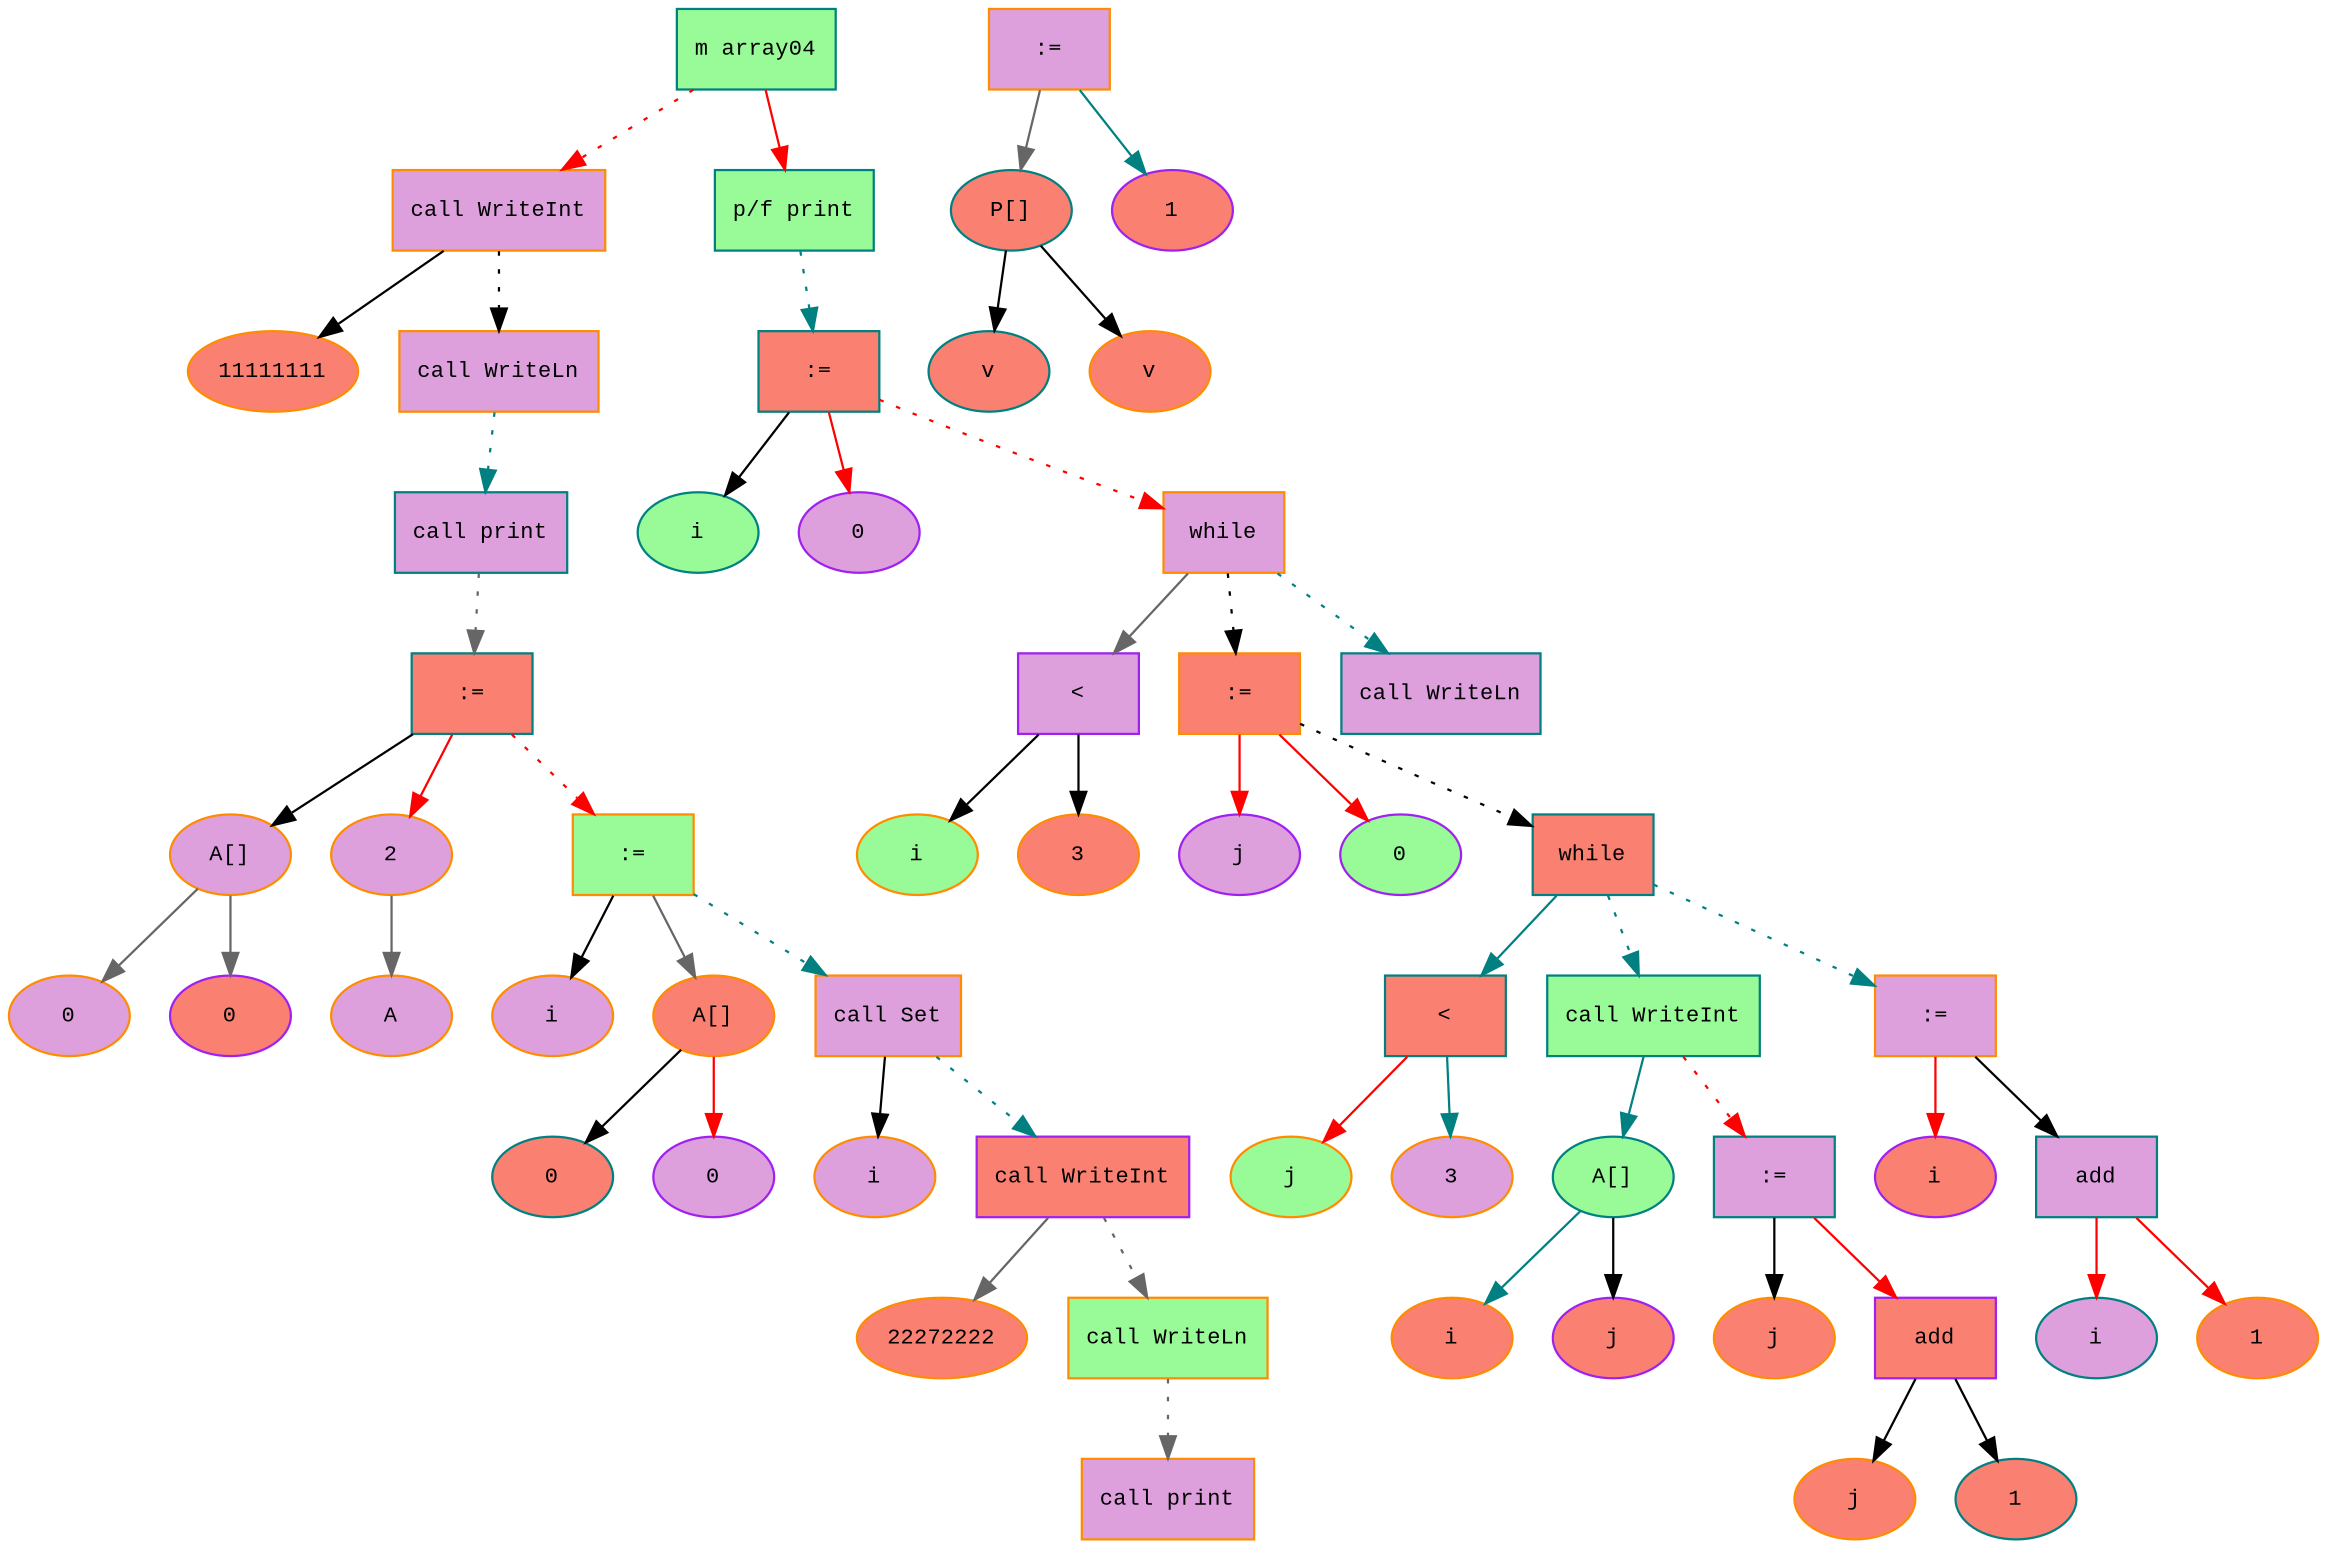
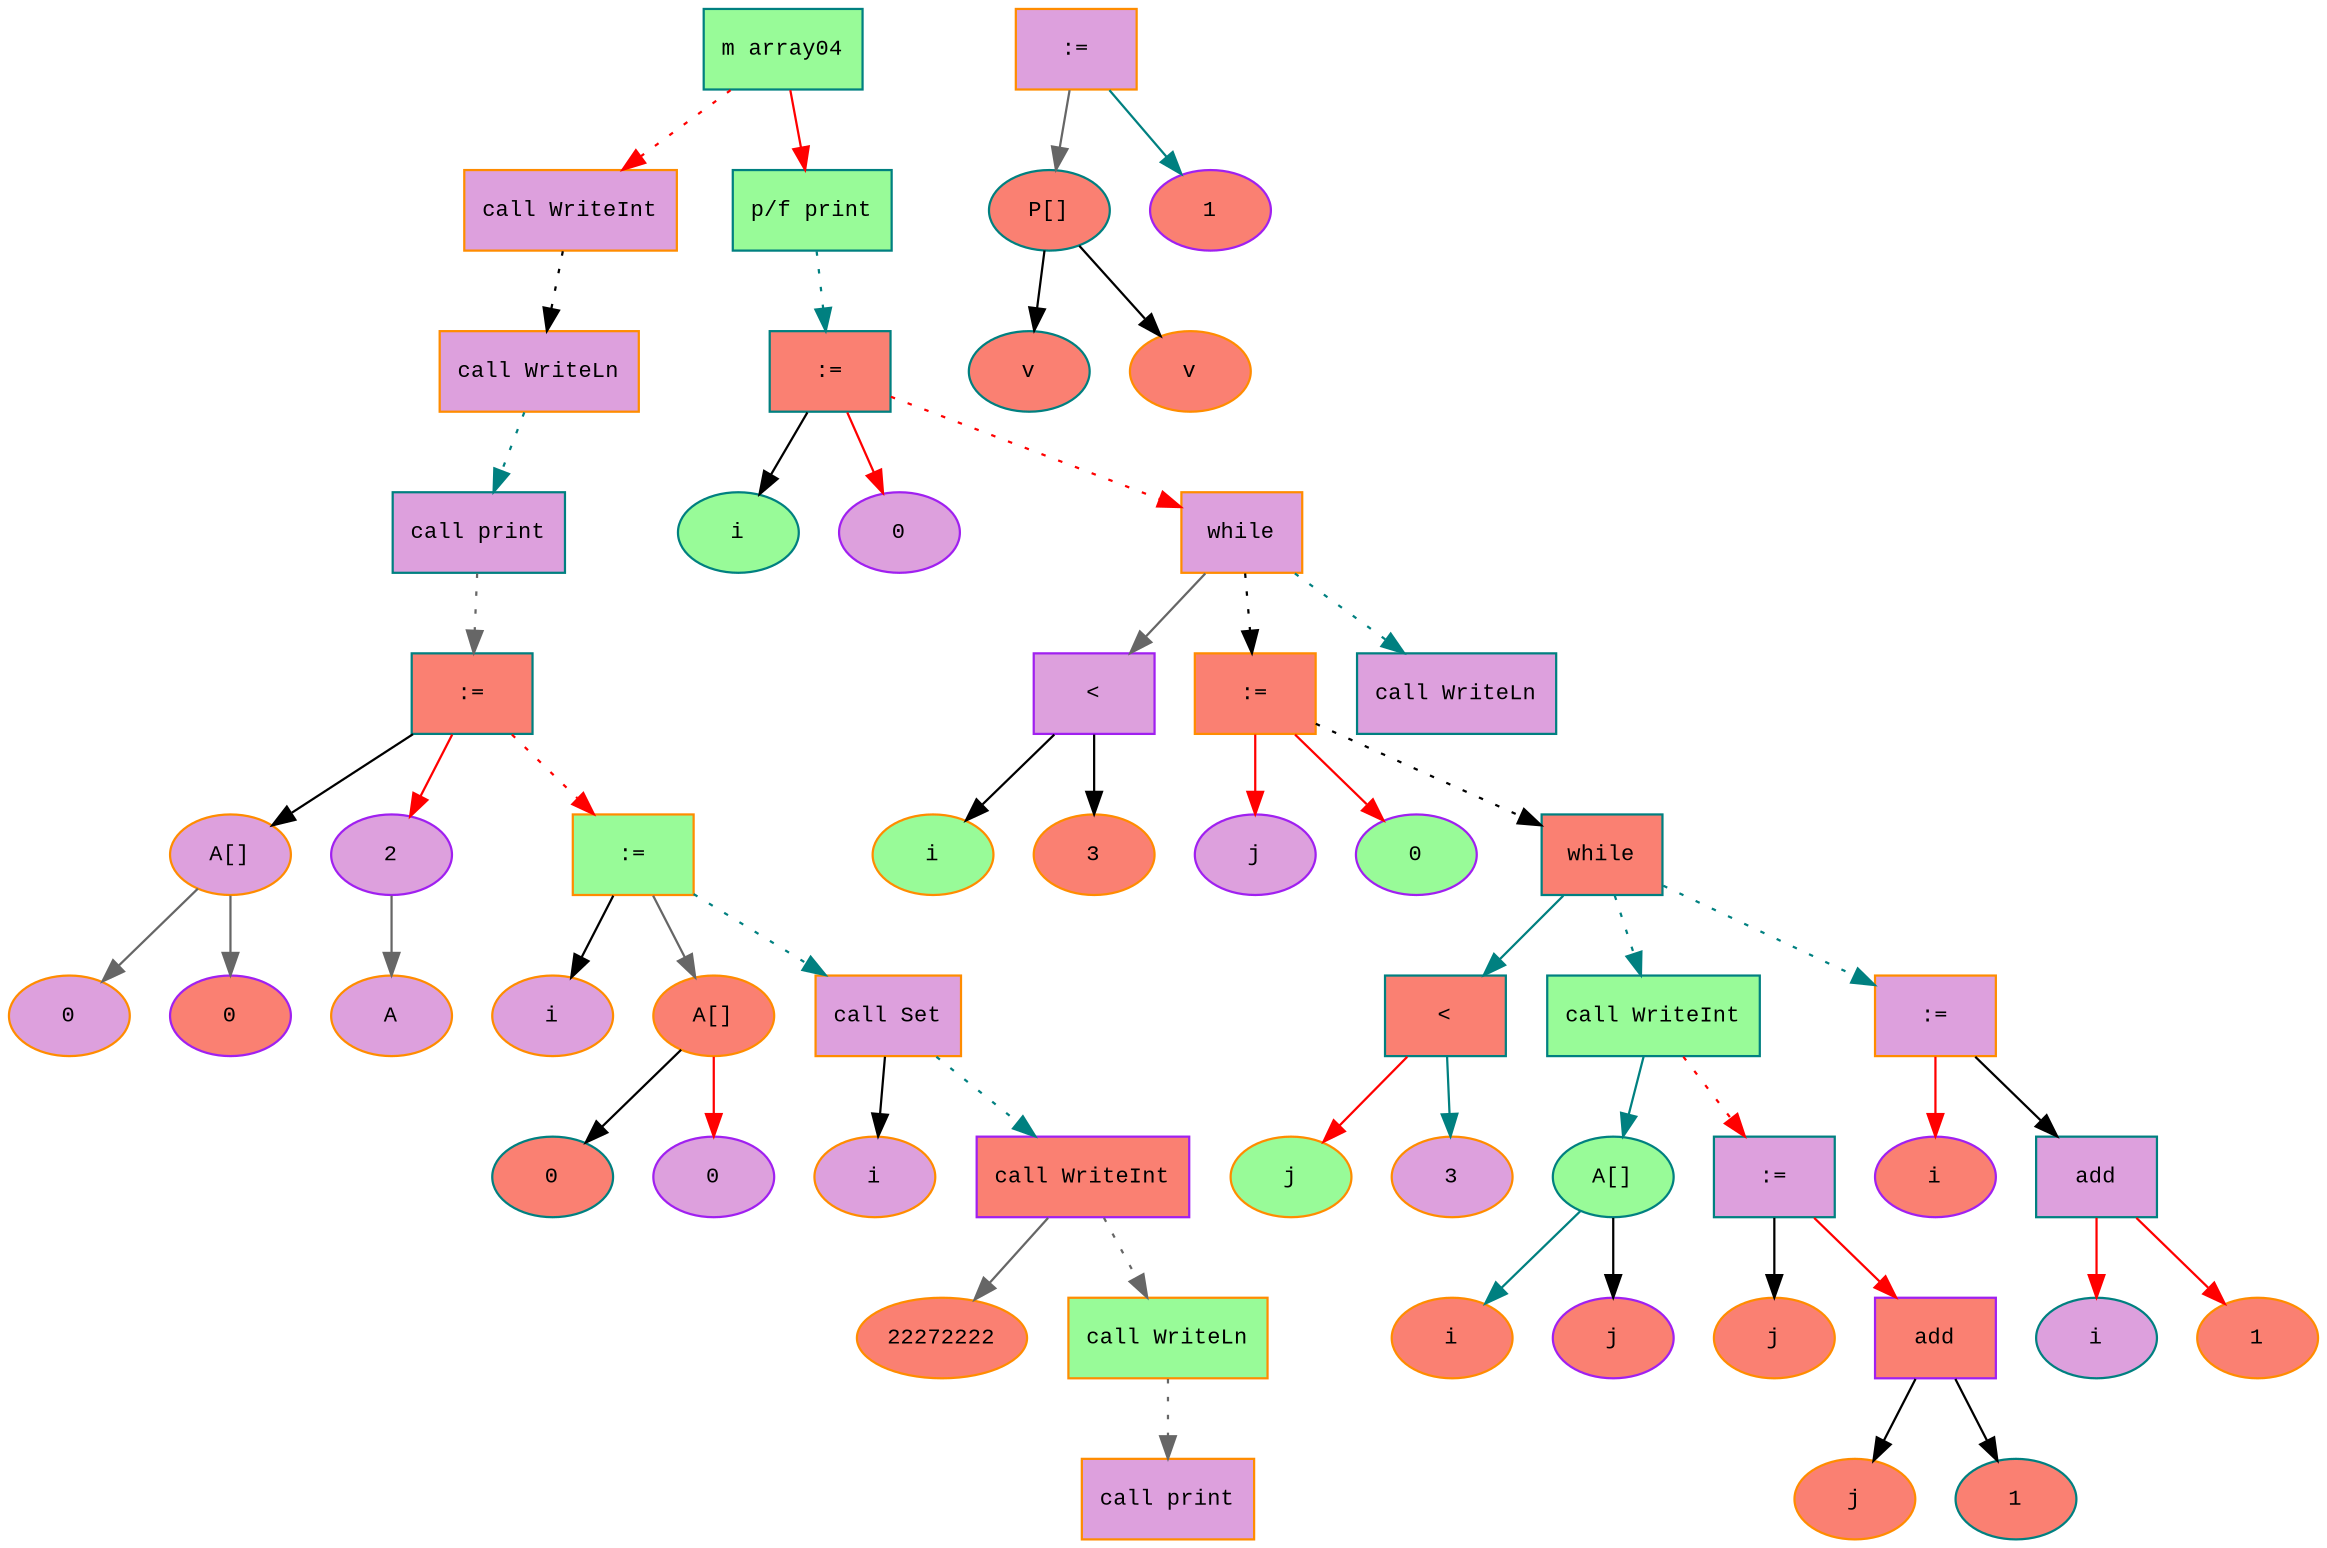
(273, 371) -> none
(392, 855) -> (392, 855)
